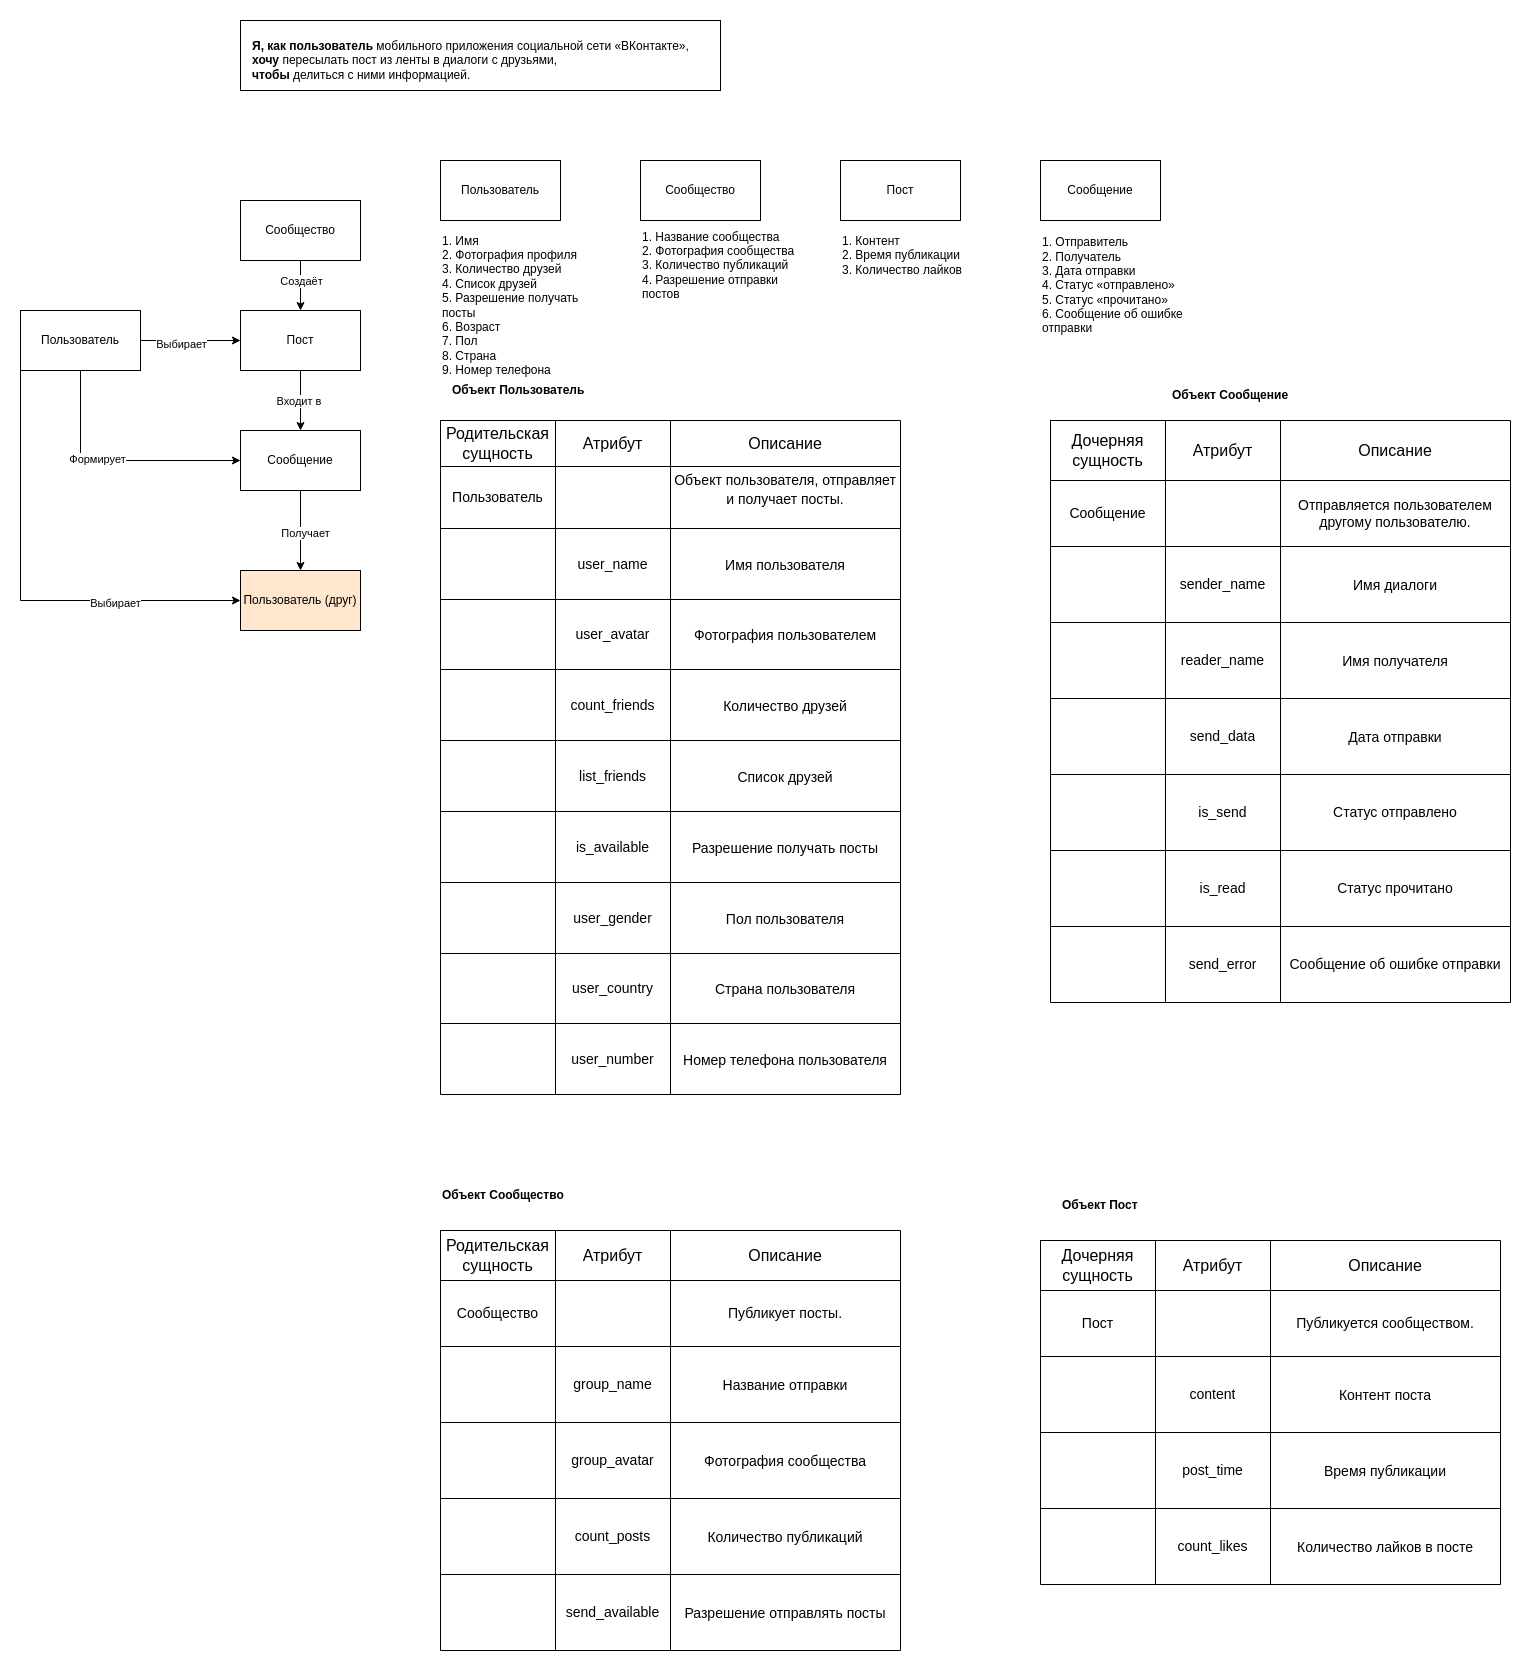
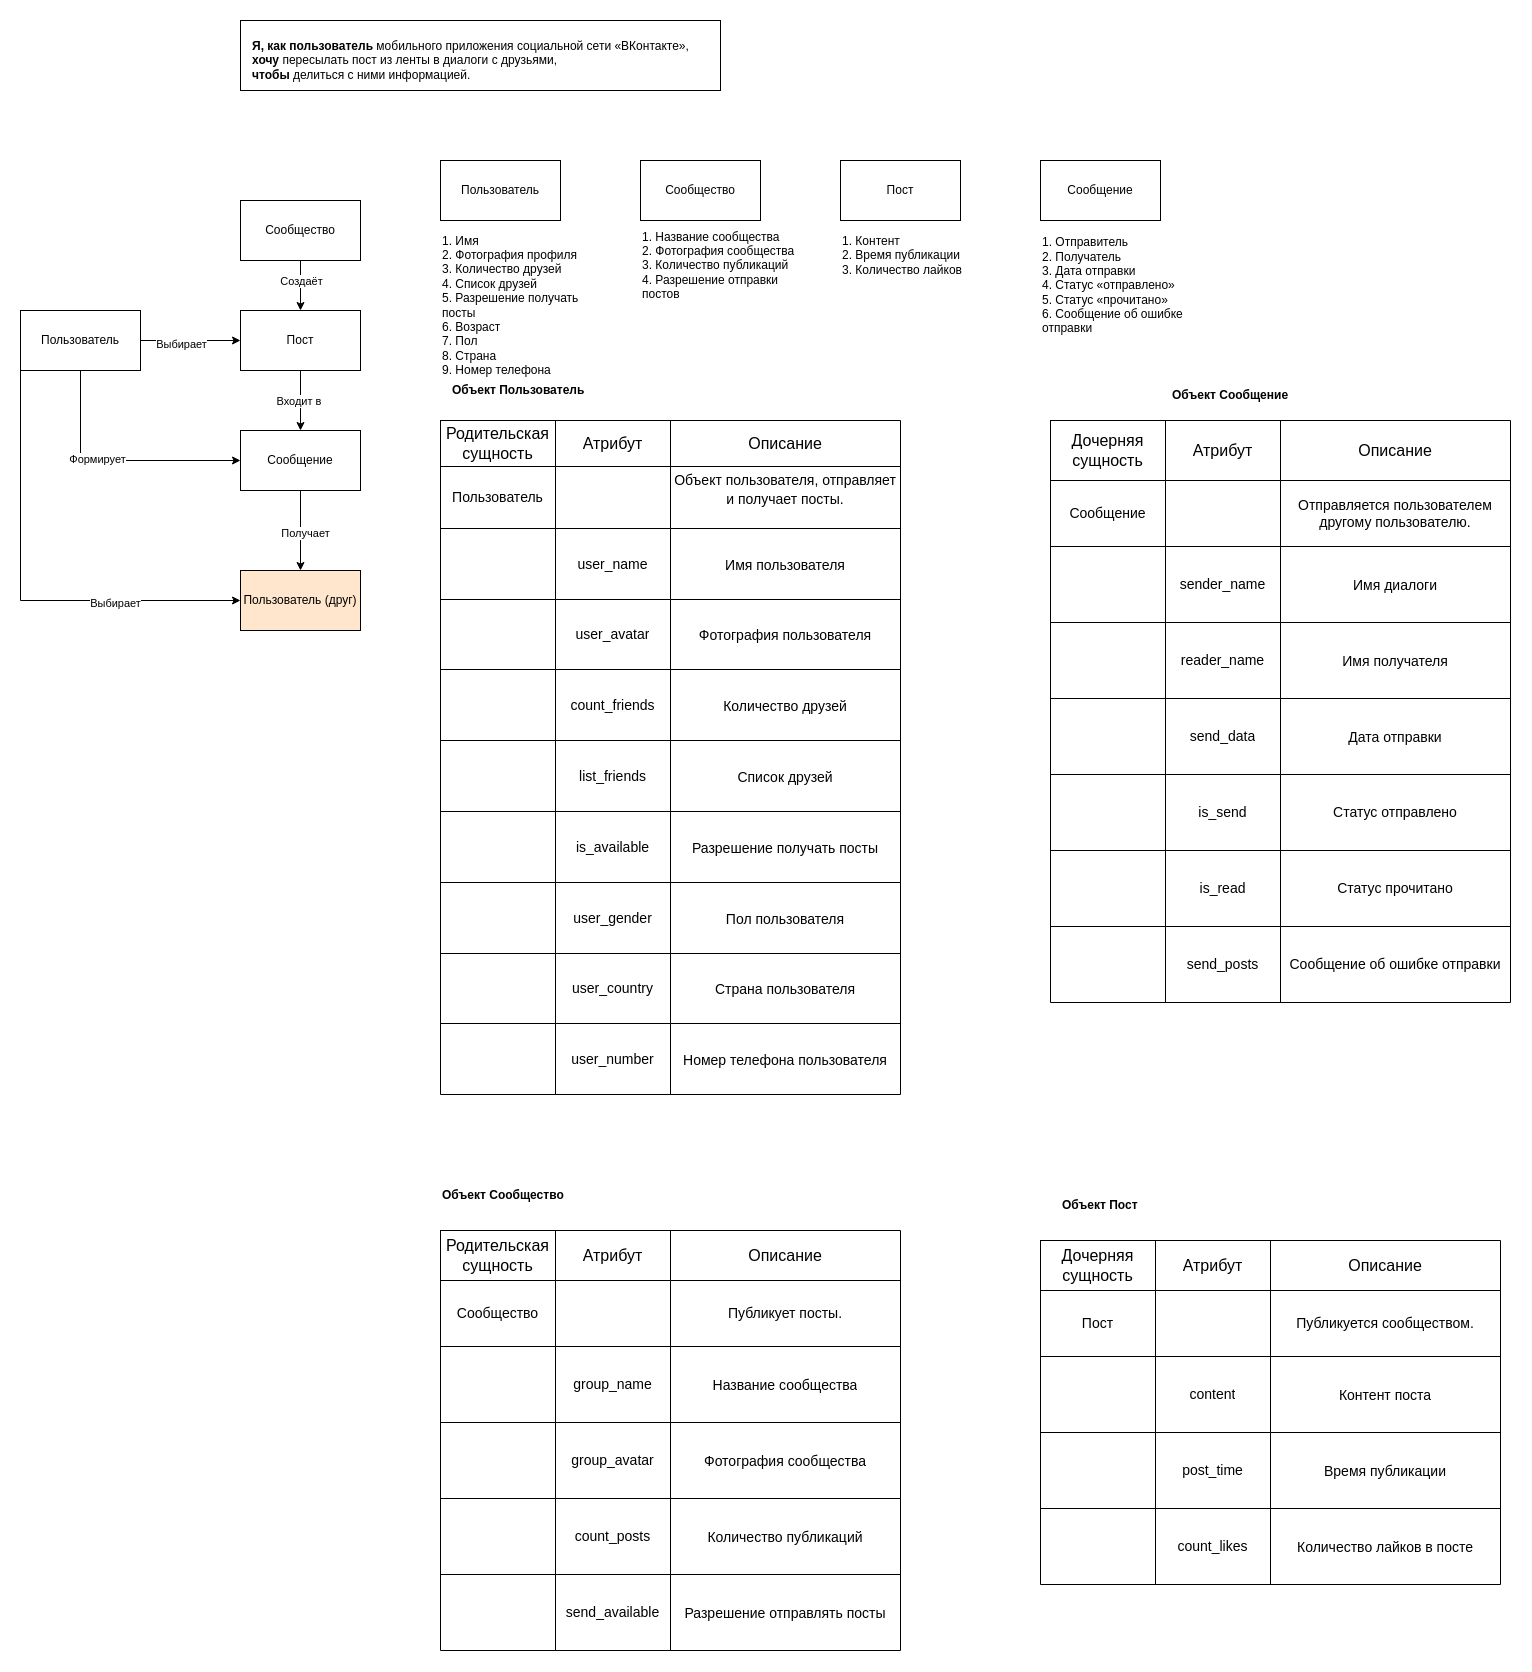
(786, 635) -> (786, 635)
(1223, 965) -> (1223, 965)
(786, 1385) -> (786, 1385)
